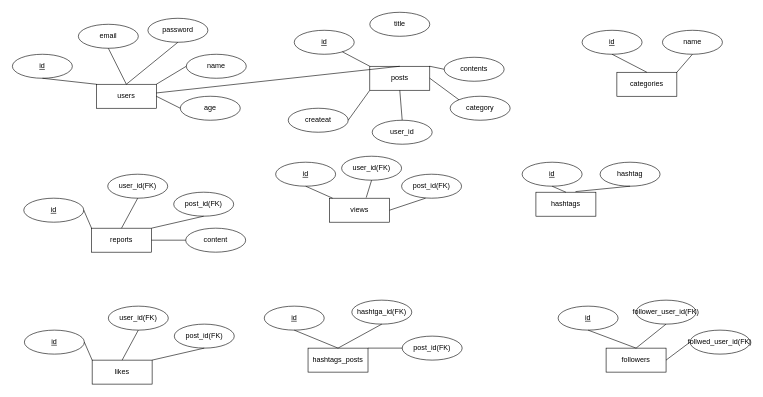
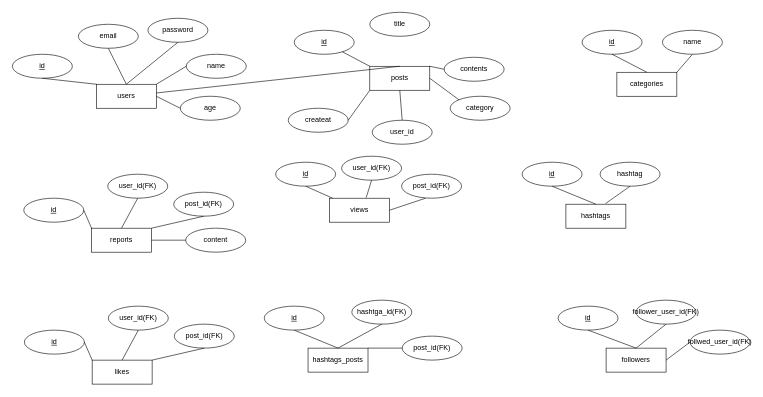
(566, 204) -> (596, 216)
